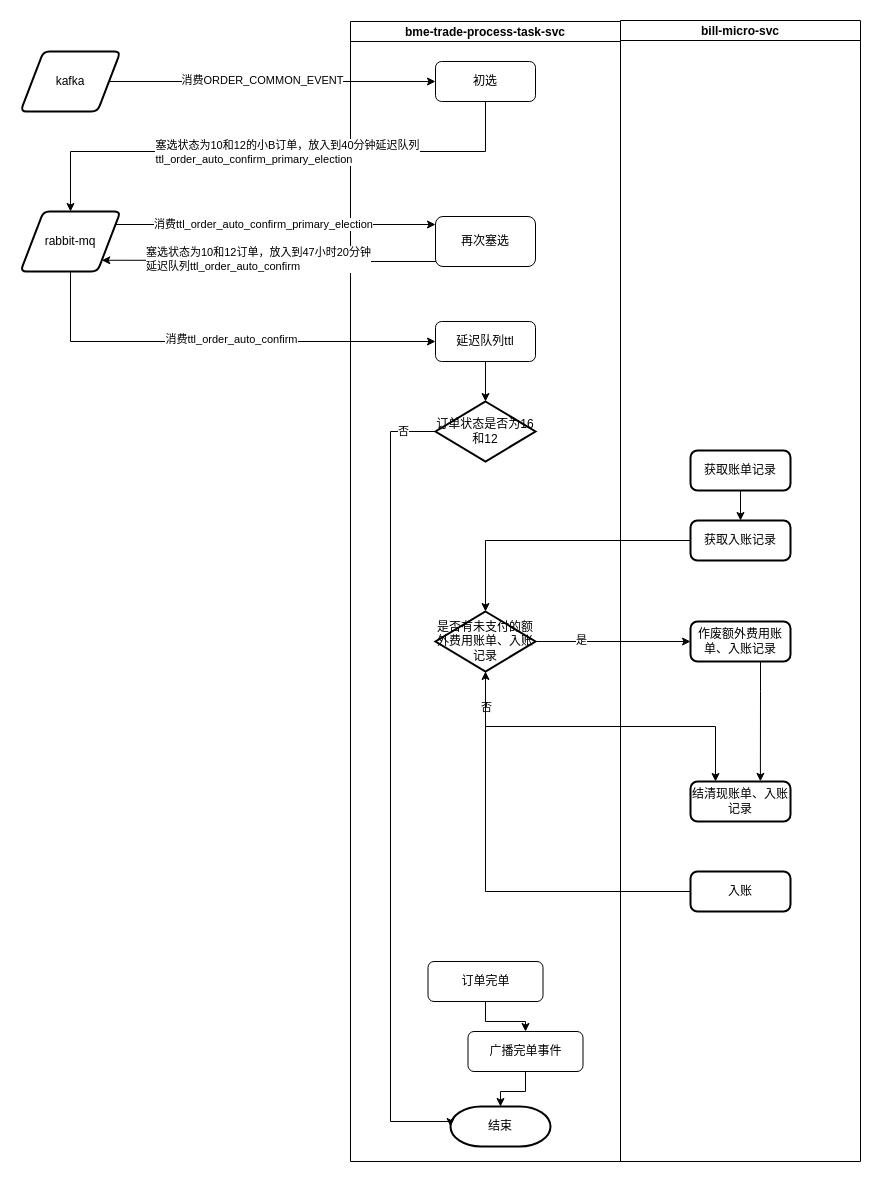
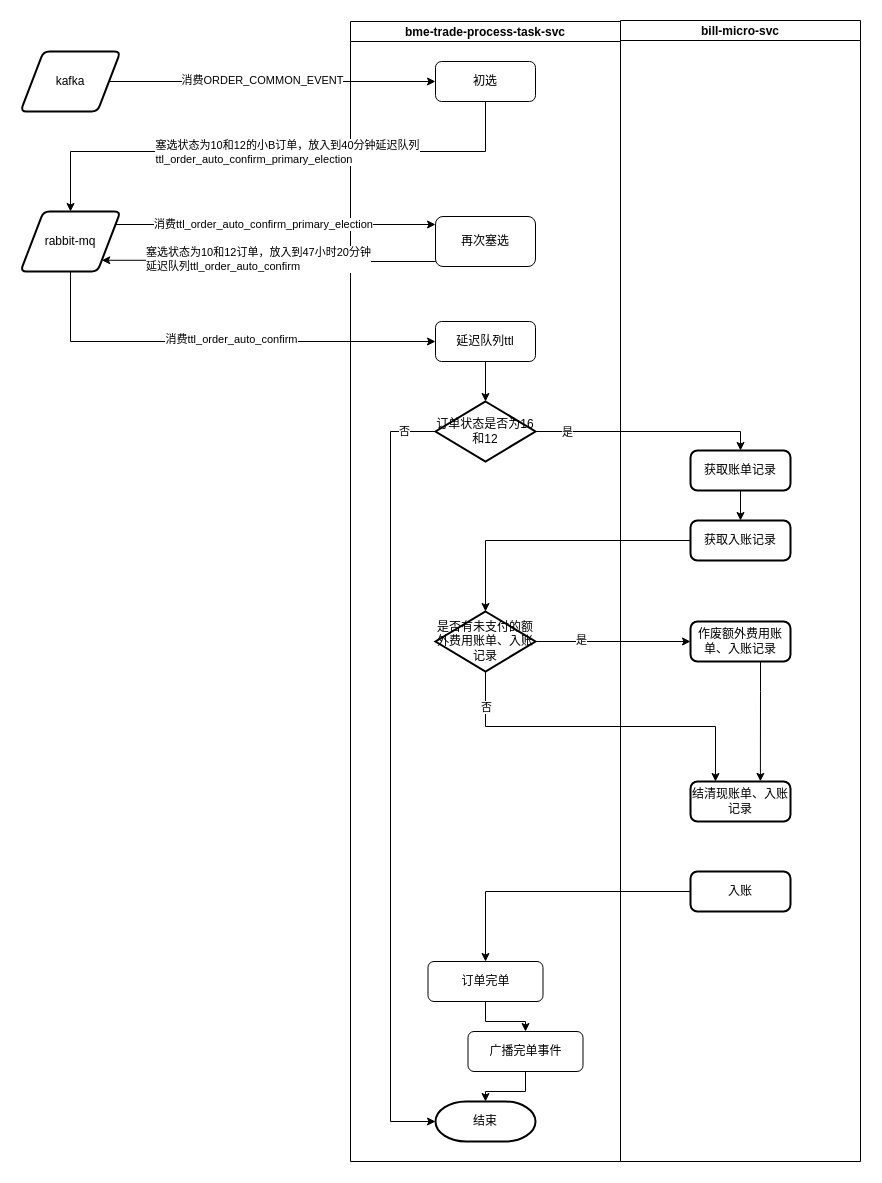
none -> (644, 432)
(486, 810) -> (486, 923)
(501, 1127) -> (486, 1122)
